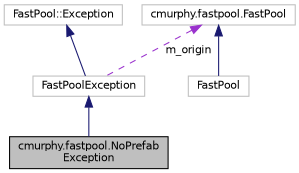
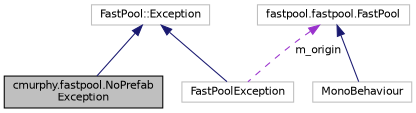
(219, 15) -> (334, 15)
(219, 86) -> (362, 92)
(89, 122) -> (116, 55)
